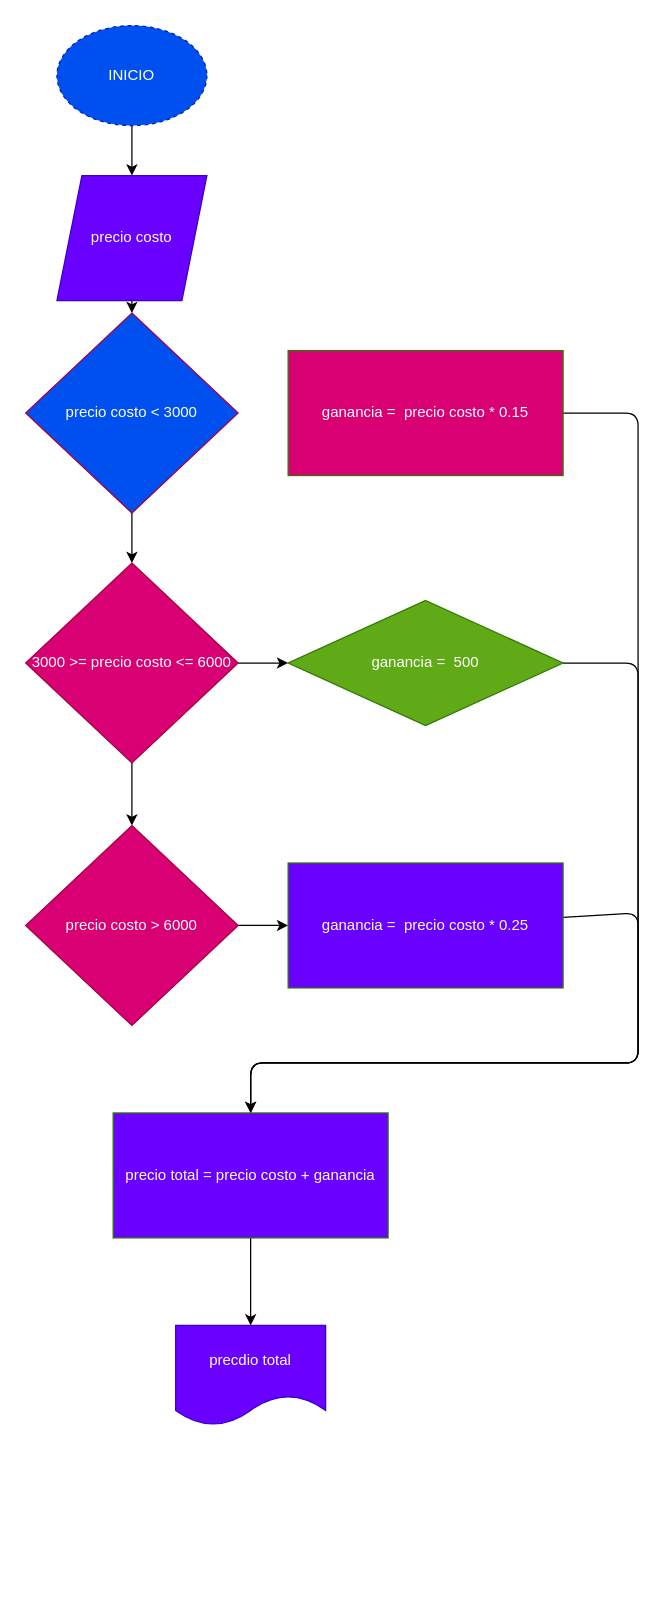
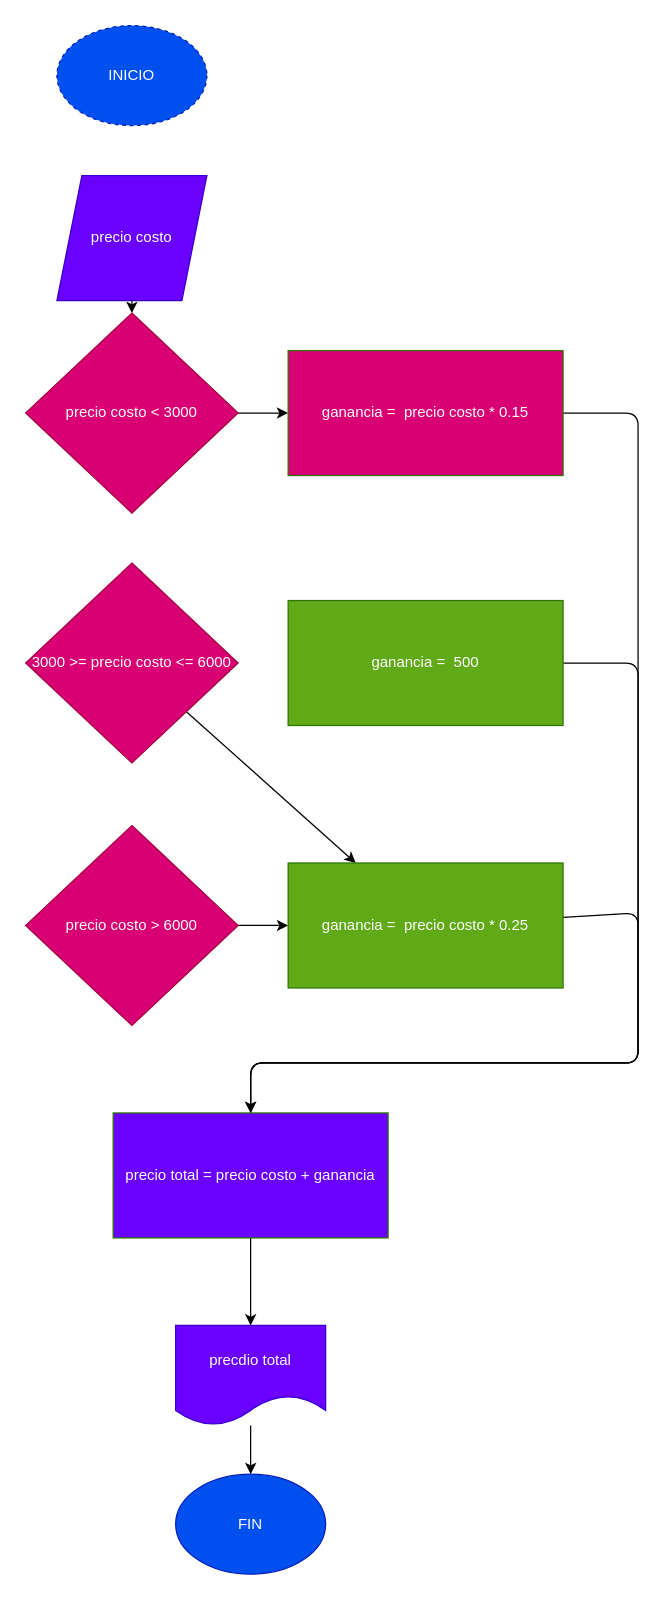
(132, 147) -> none
(132, 413) -> (132, 413)
(132, 534) -> (259, 413)
(259, 663) -> (268, 784)
(426, 663) -> (426, 663)
(564, 663) -> (564, 663)
(132, 790) -> none
(563, 918) -> (563, 918)
(426, 926) -> (426, 926)
none -> (251, 1446)
none -> (251, 1524)
